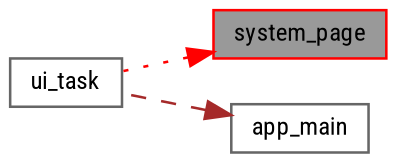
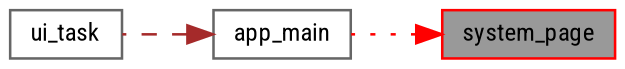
(155, 64) -> (384, 34)
